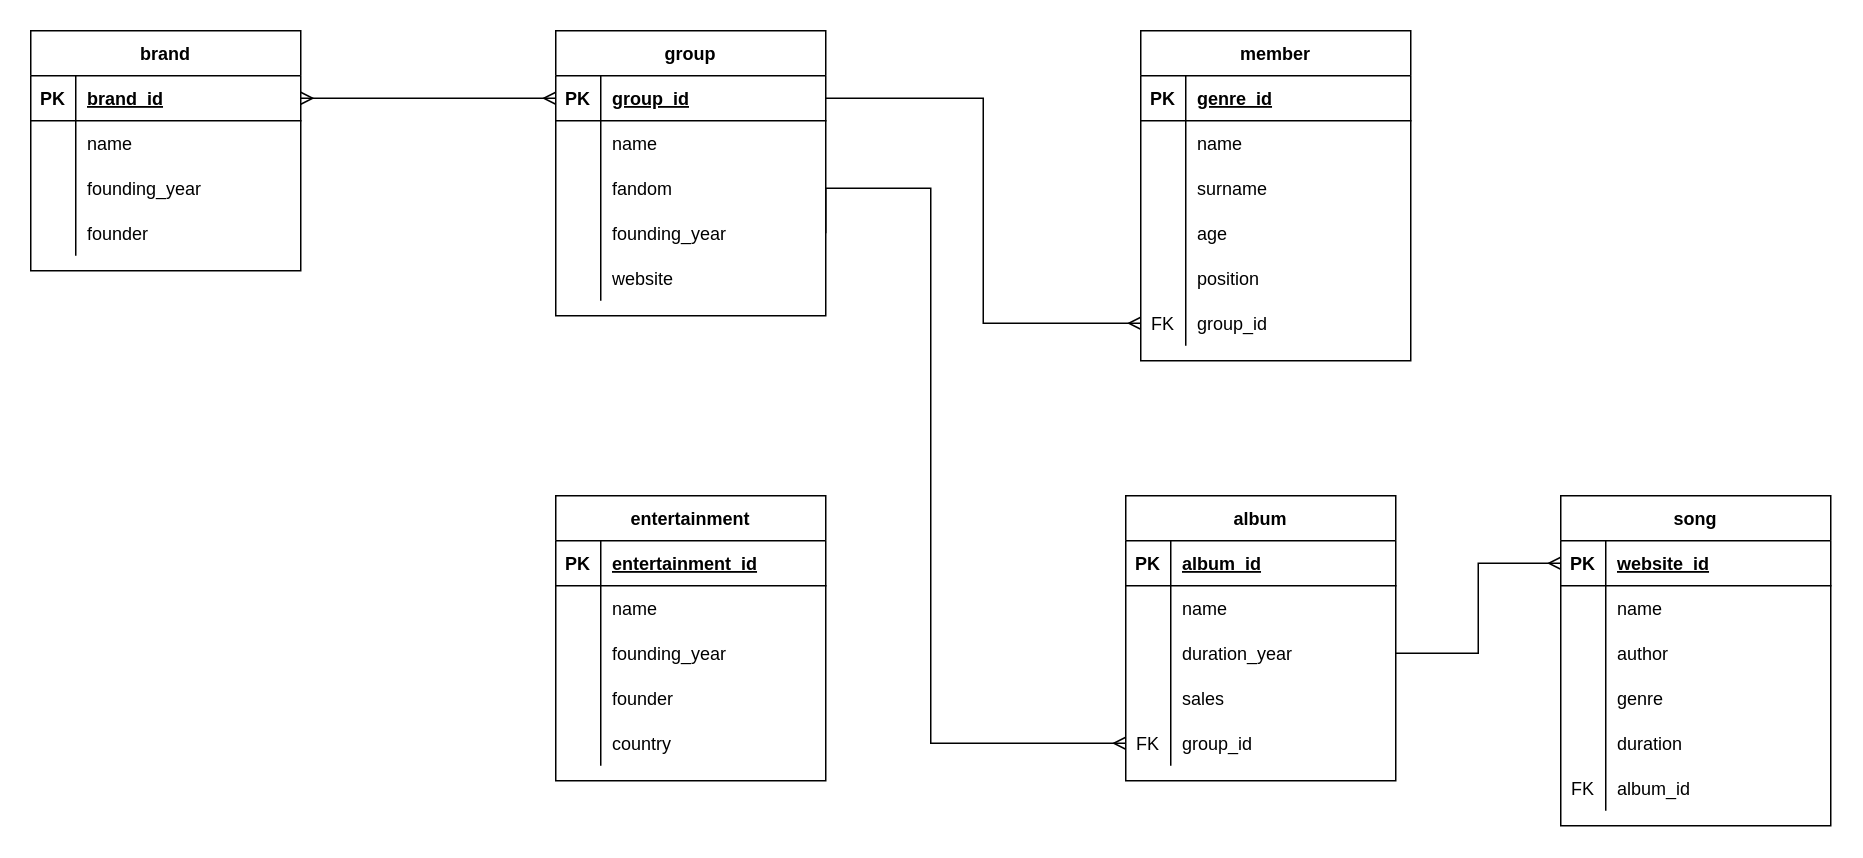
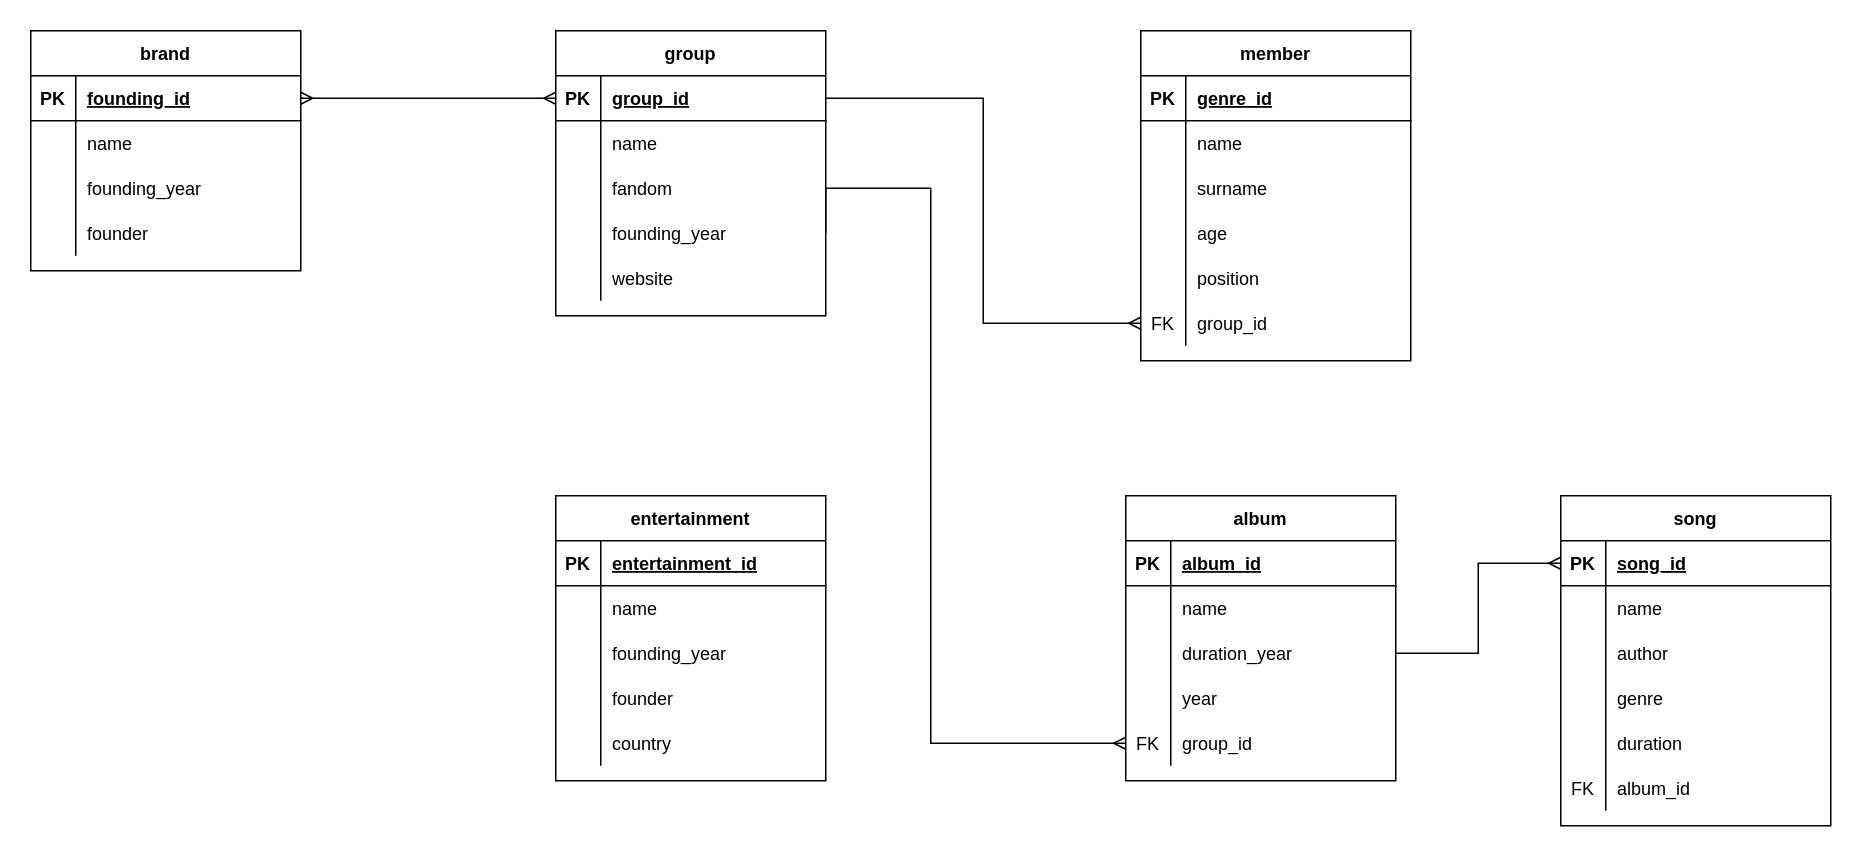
(125, 99) -> (138, 99)
(1663, 564) -> (1650, 564)
(1205, 699) -> (1202, 699)
